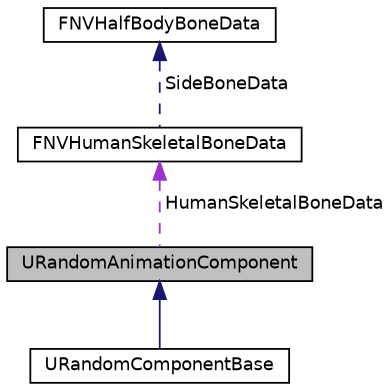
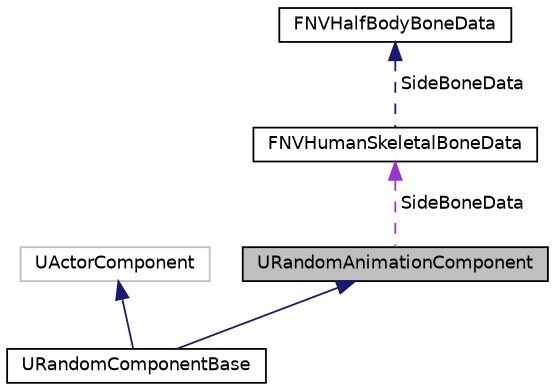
(272, 204) -> (460, 204)
none -> (115, 264)
